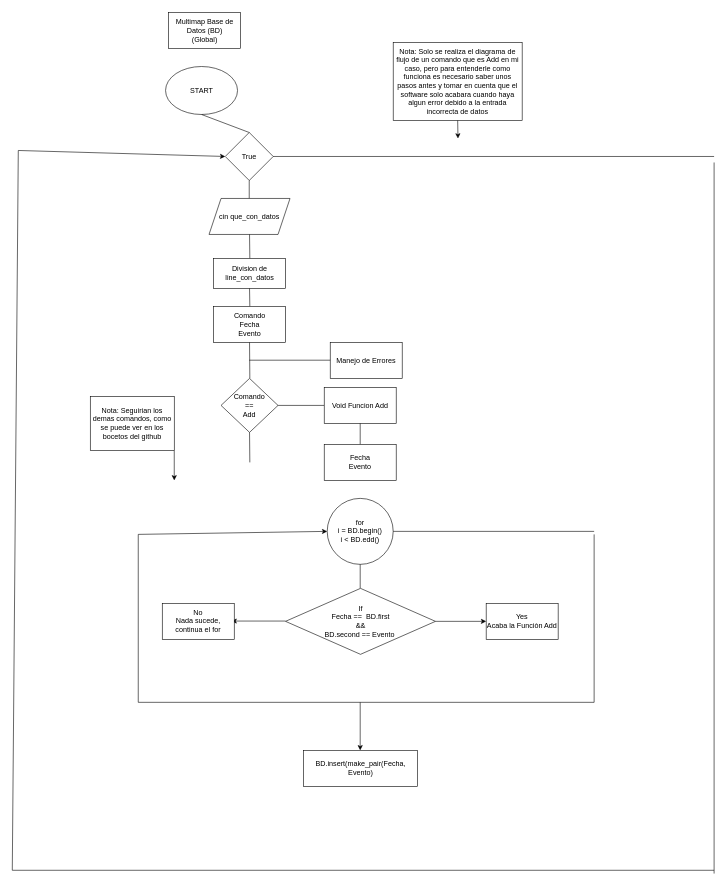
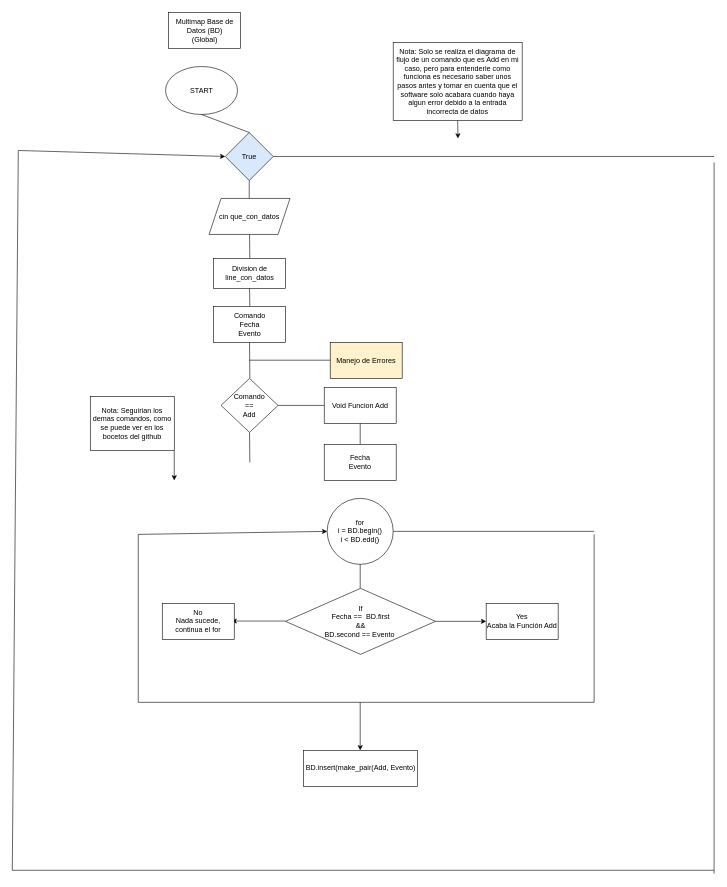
(249, 156) -> (249, 156)
(366, 360) -> (366, 360)
(361, 768) -> (361, 768)
